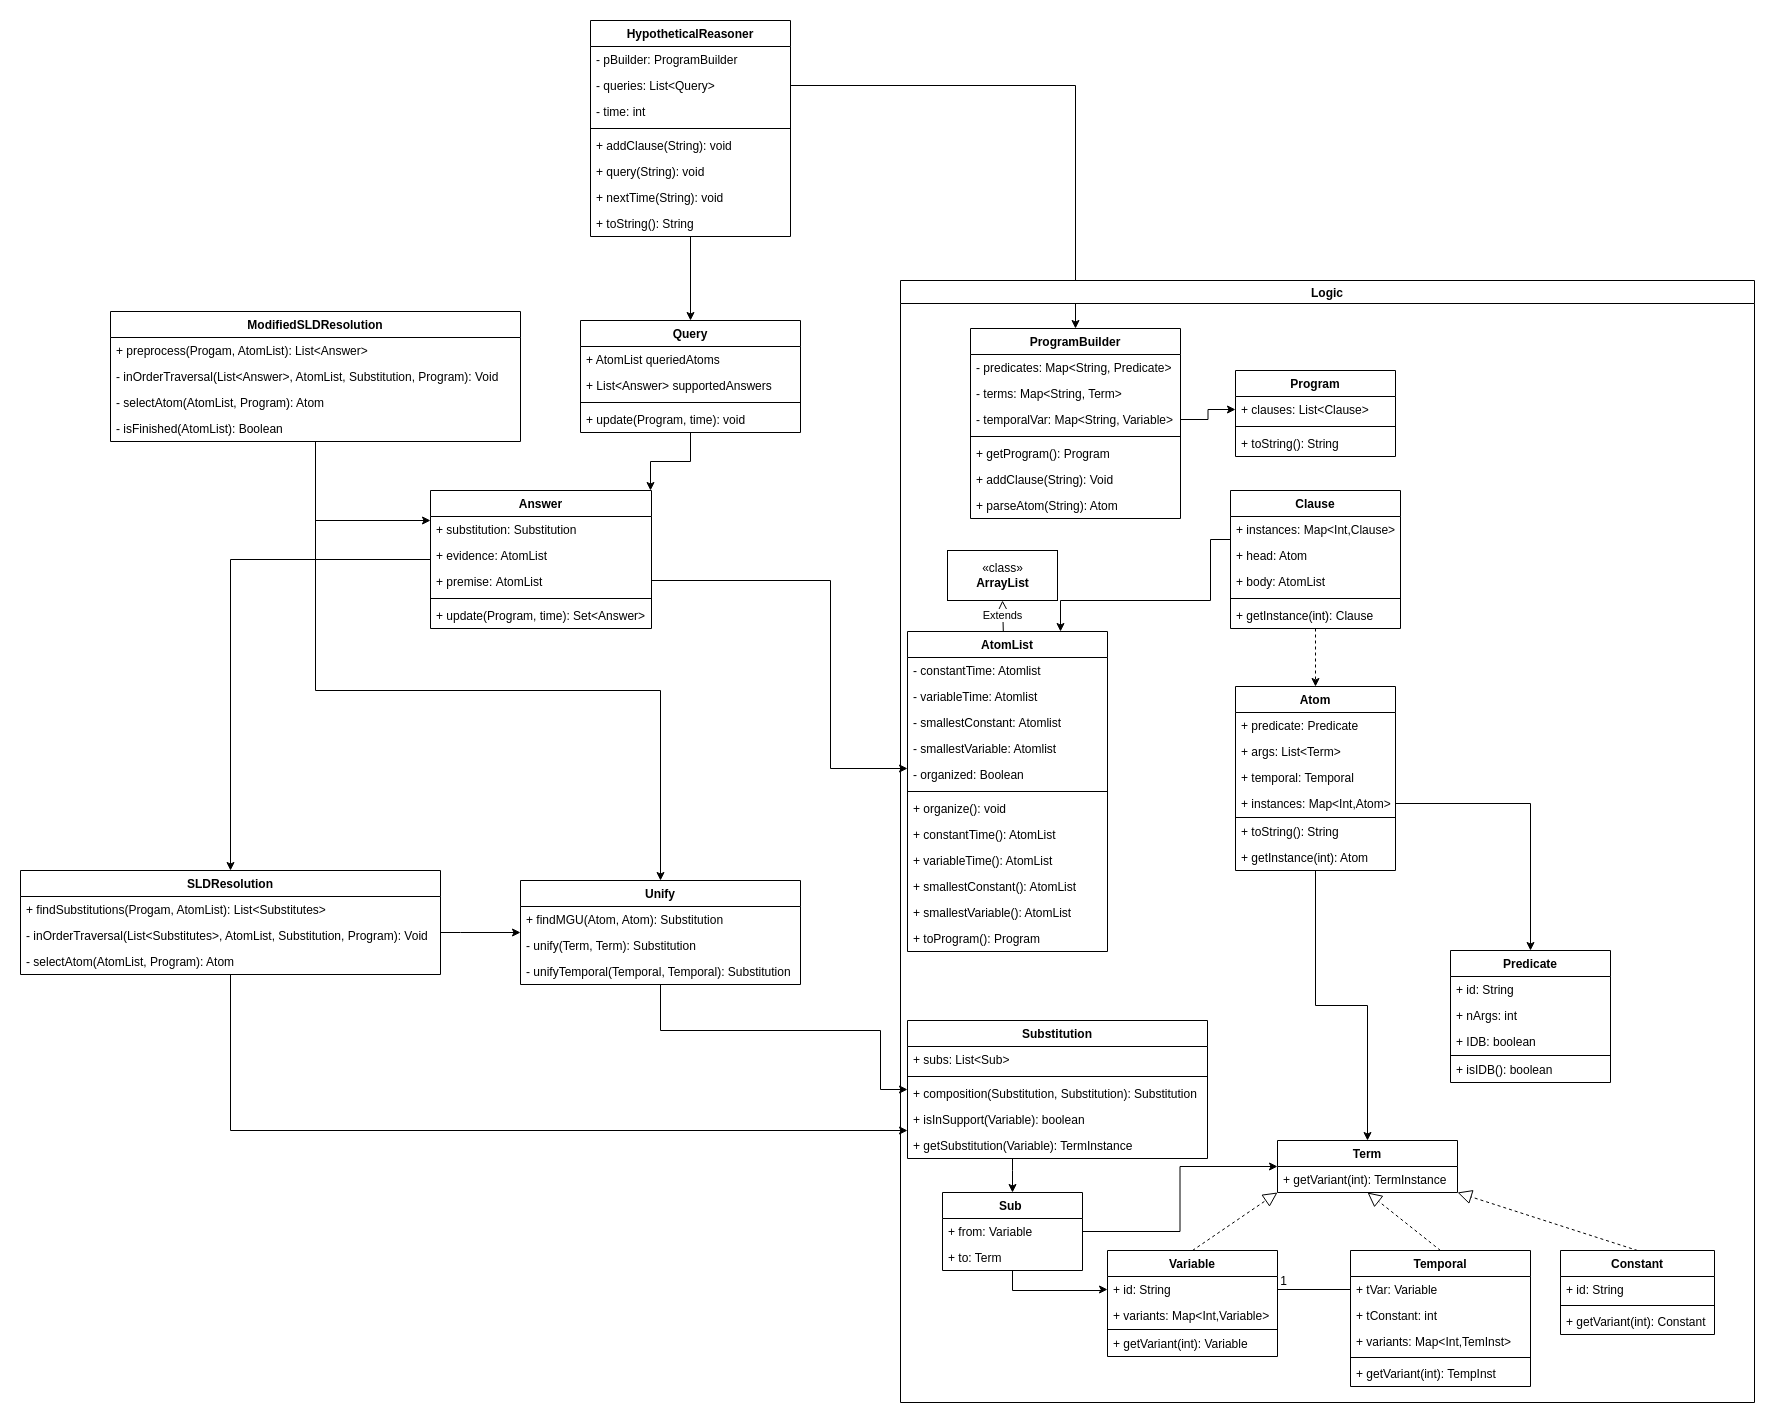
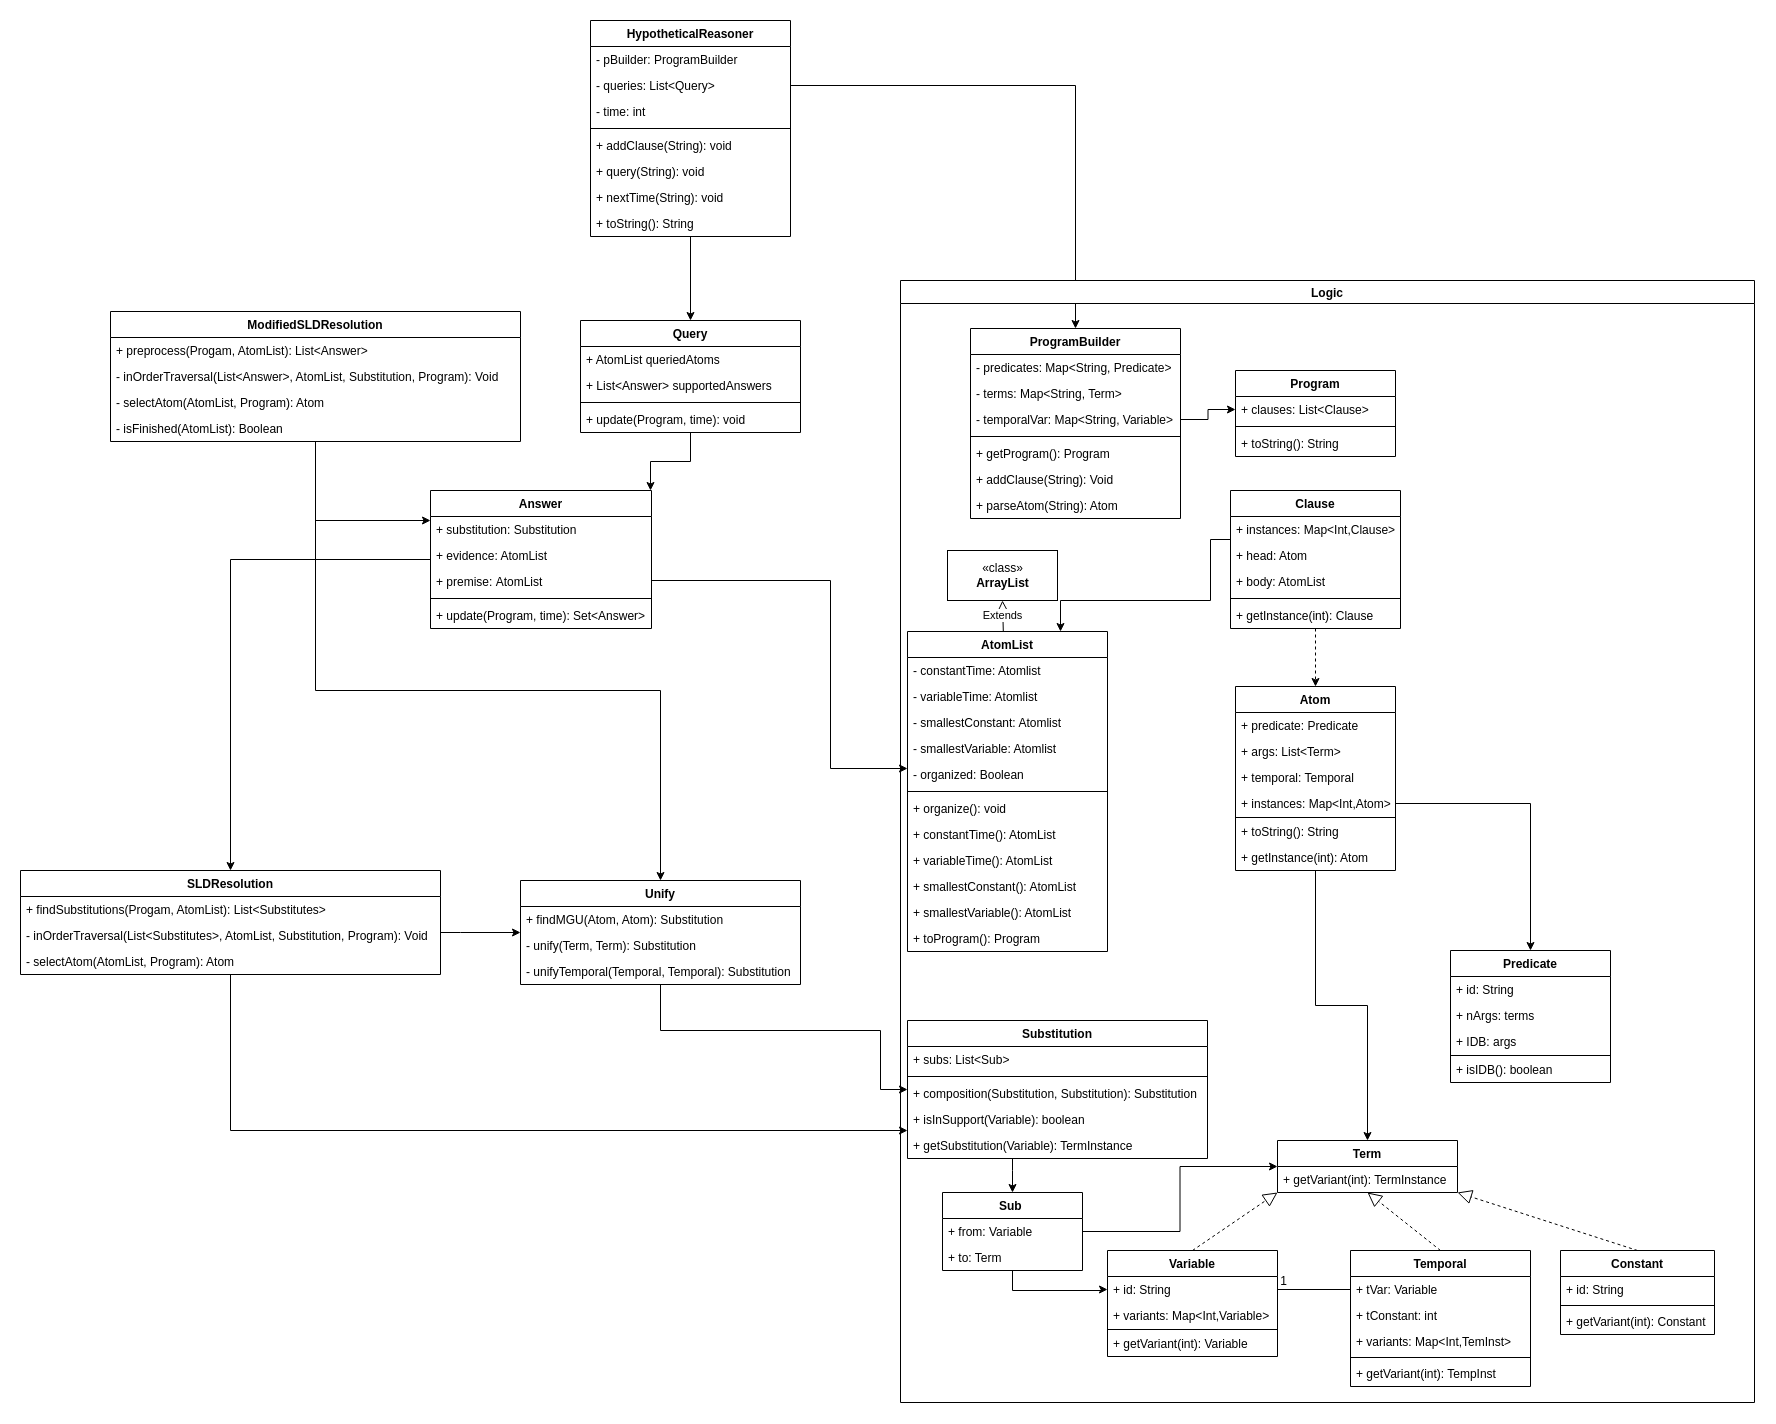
(1490, 1016) -> (1498, 1016)
(1497, 1042) -> (1488, 1042)
